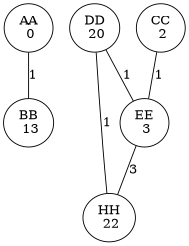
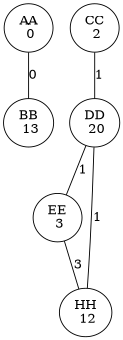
(33, 75) -> (33, 75)
(153, 75) -> (95, 75)
(109, 218) -> (86, 312)
